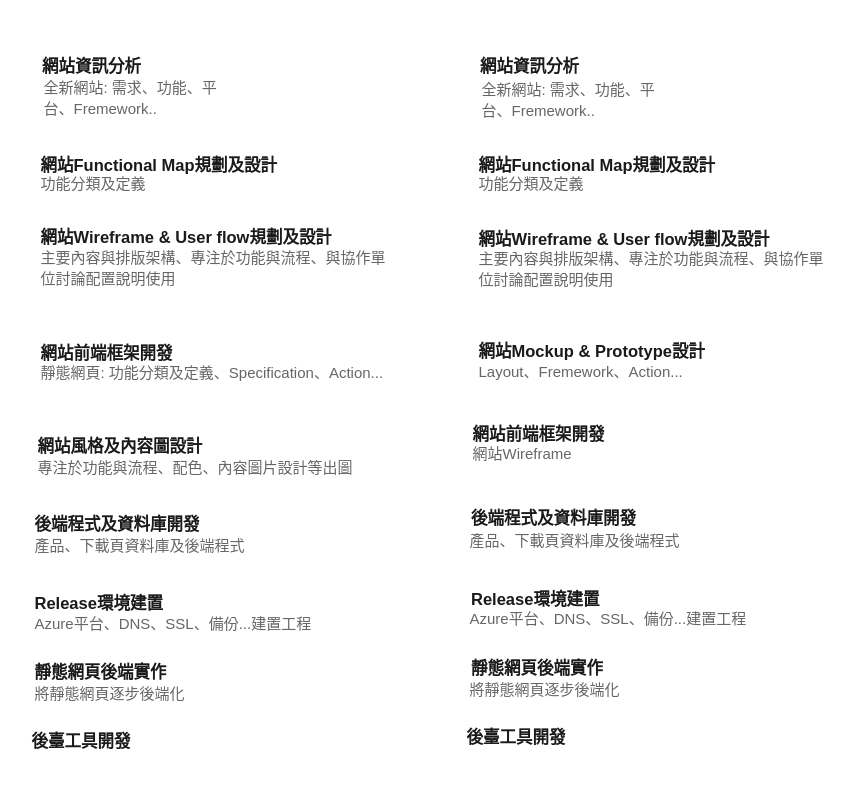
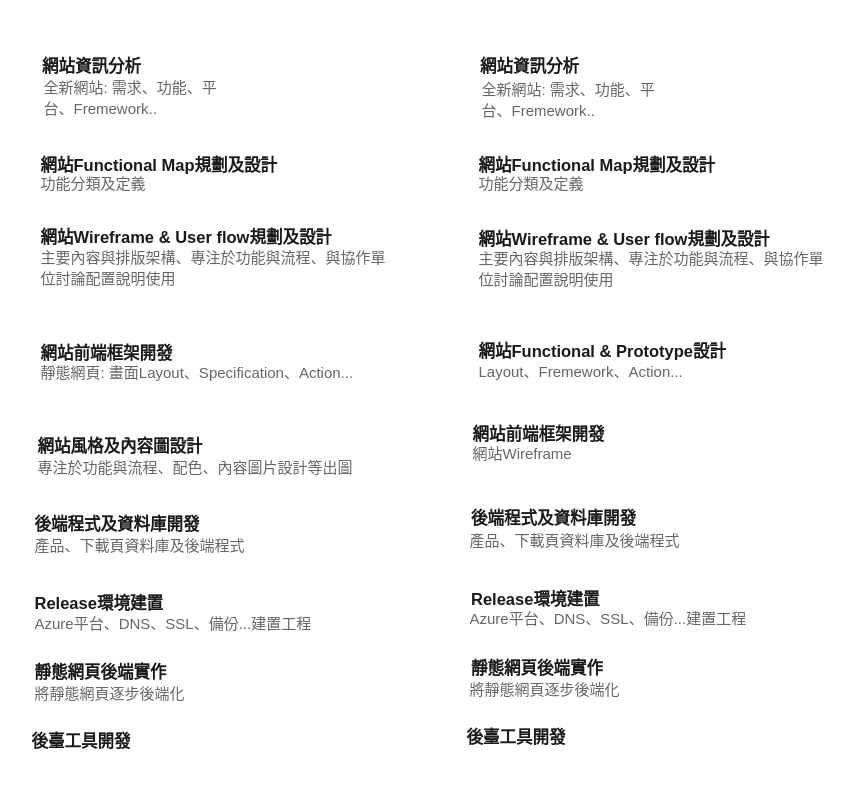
(601, 336) -> (617, 336)
(215, 384) -> (215, 384)
